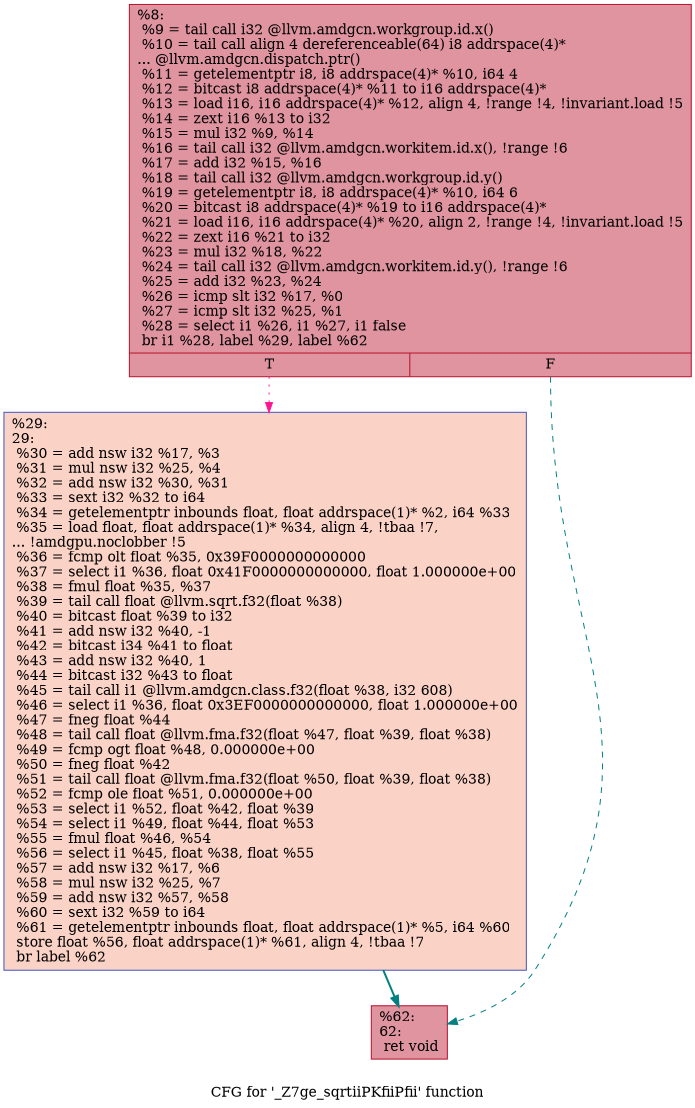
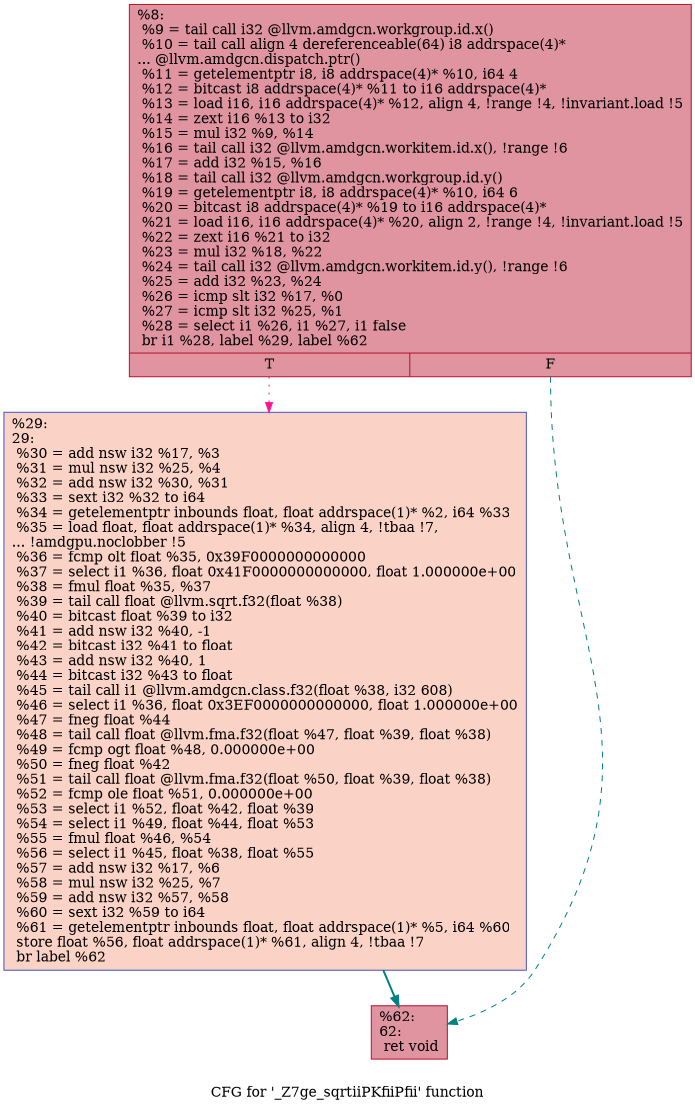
(122, 646) -> (122, 646)
